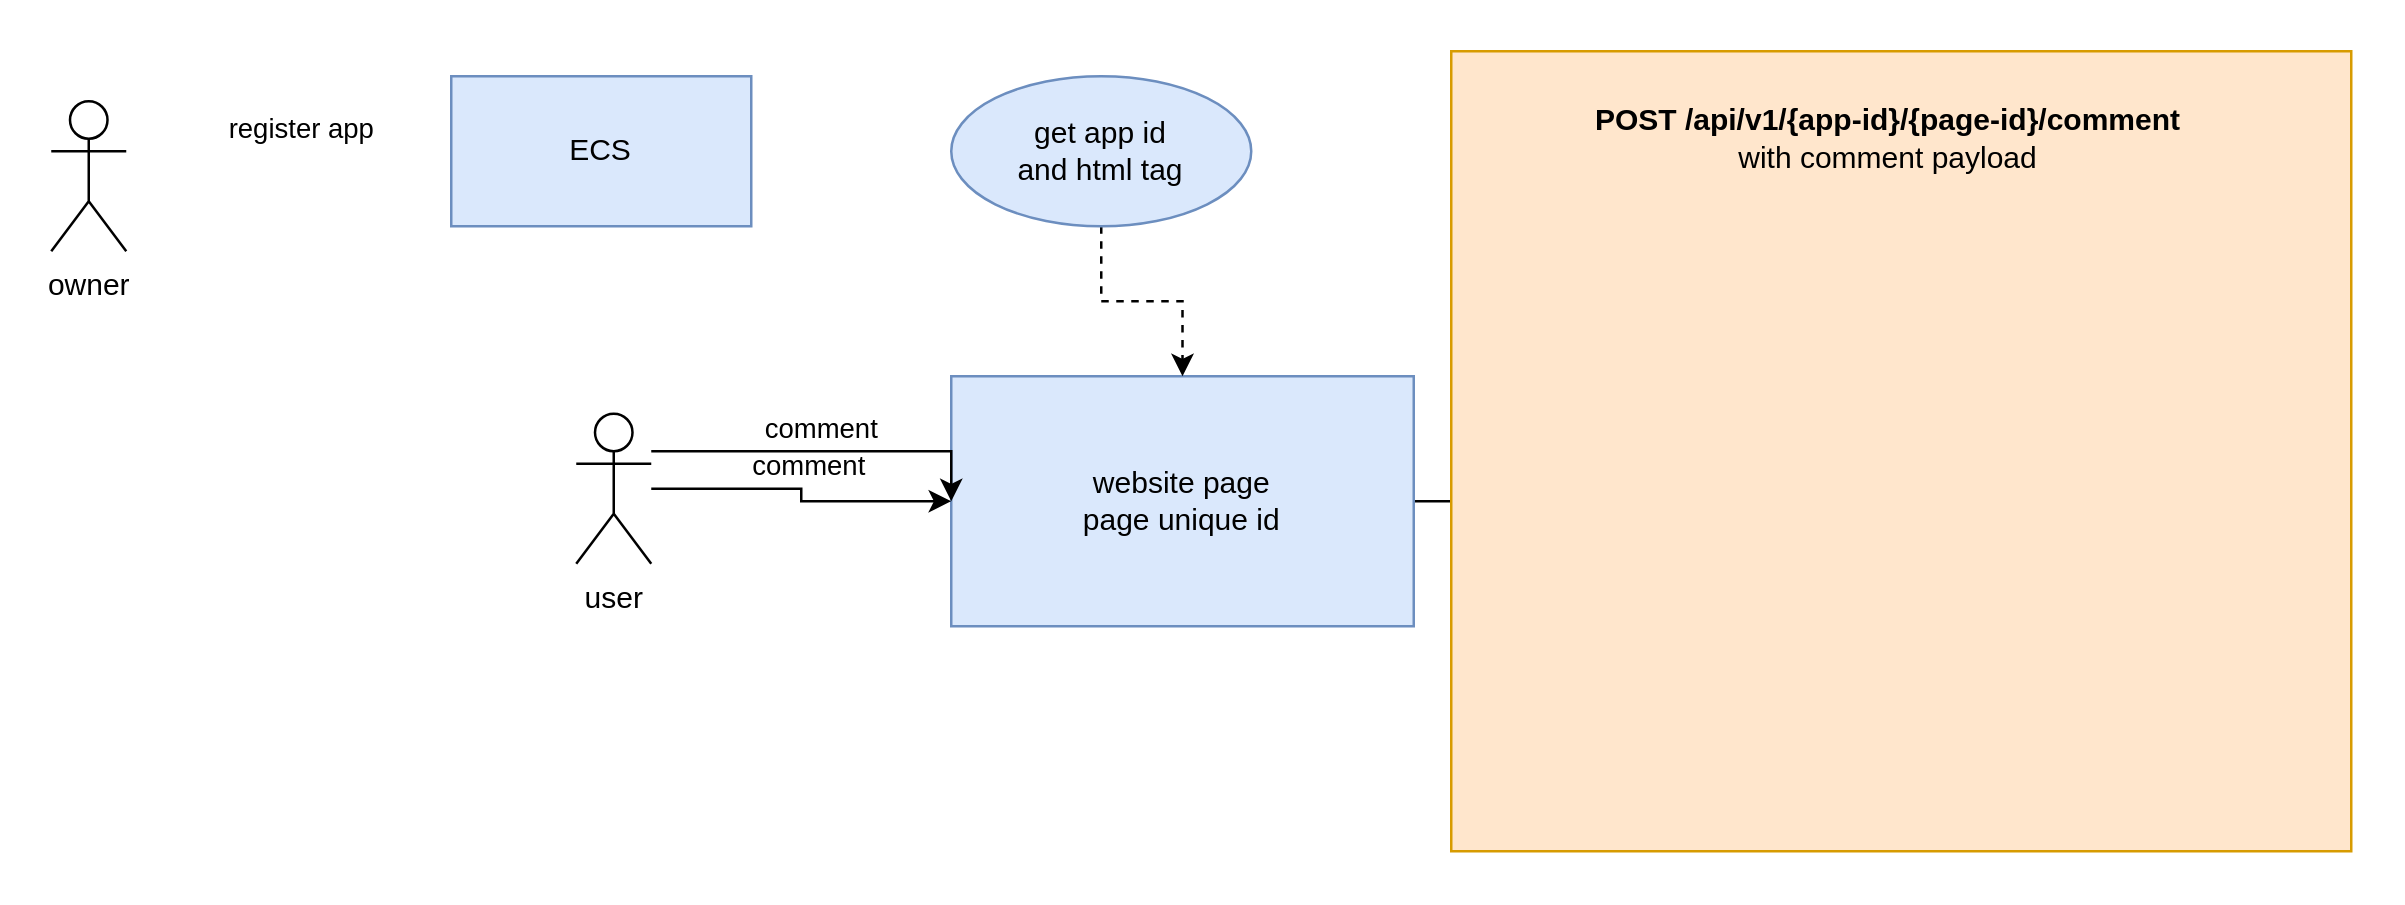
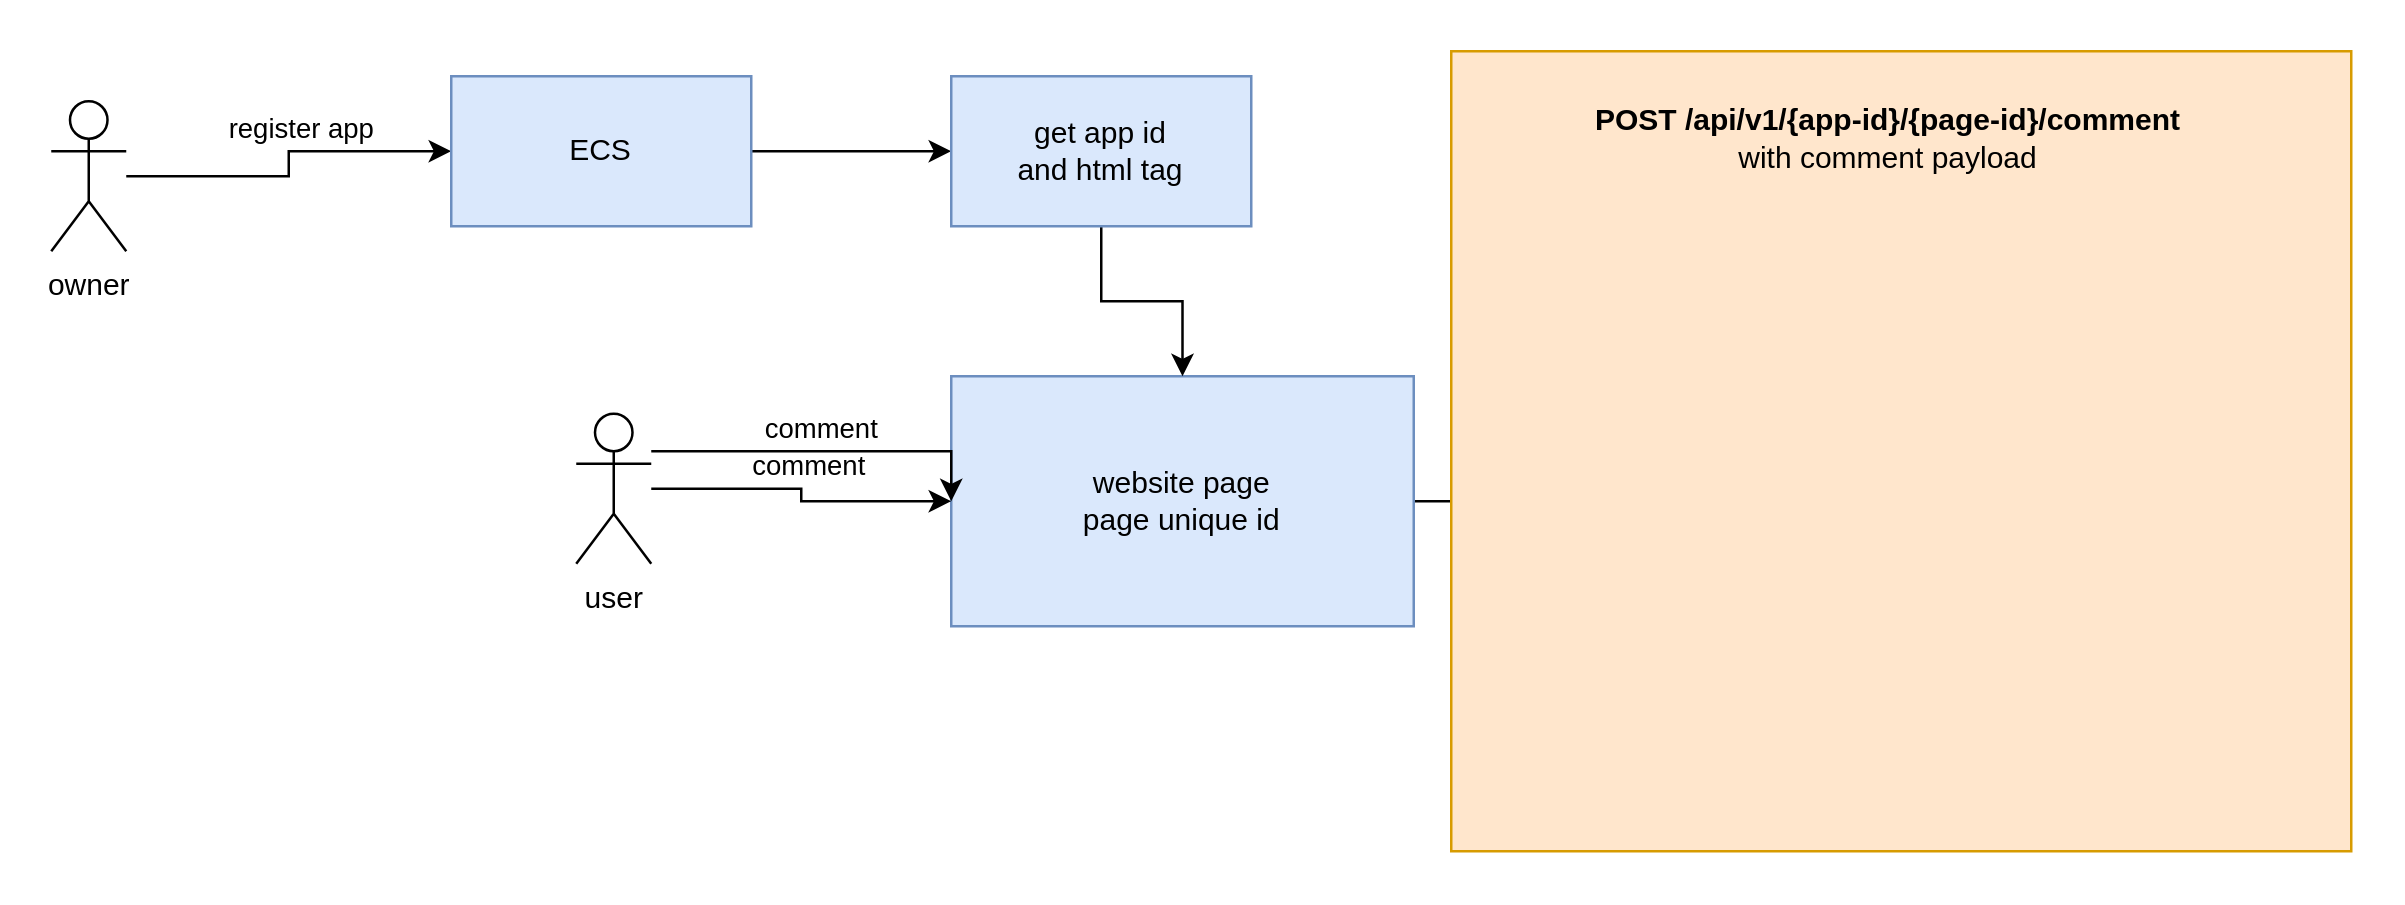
none -> (843, 151)
(1101, 151) -> (1101, 151)
none -> (289, 172)
(1132, 301) -> (1132, 301)
